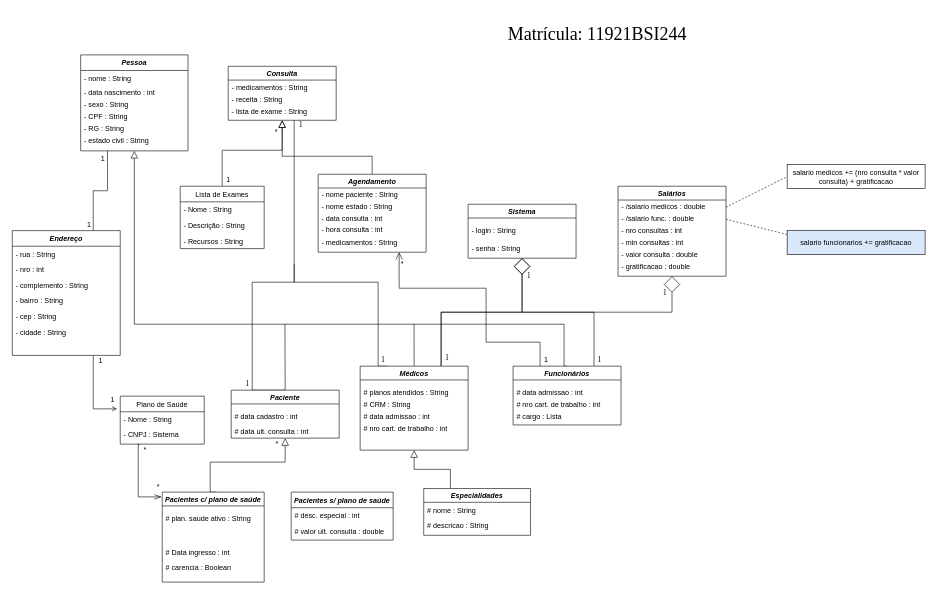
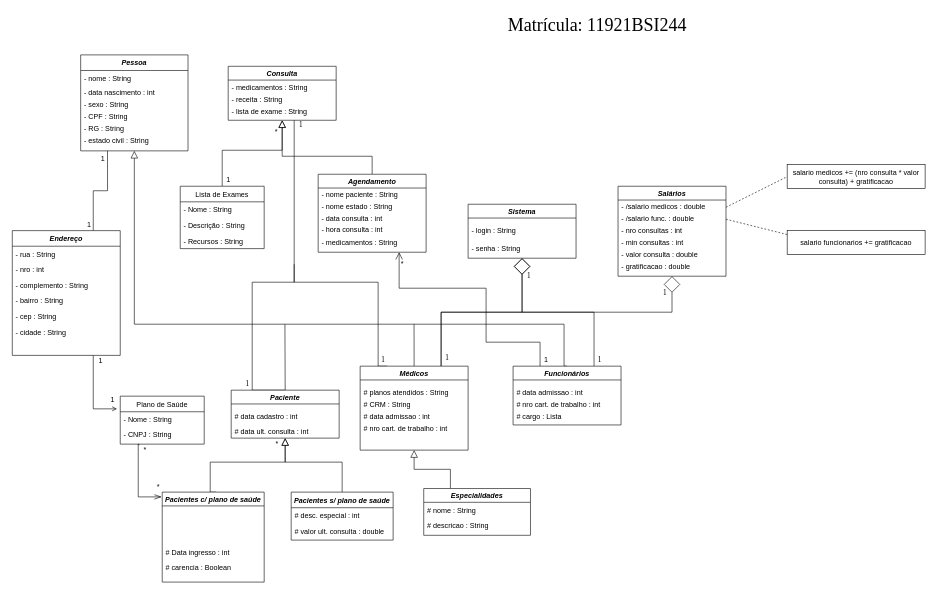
(597, 33) -> (597, 24)
(857, 243) -> (857, 243)
(151, 434) -> (149, 434)
none -> (330, 462)
(213, 518) -> none
